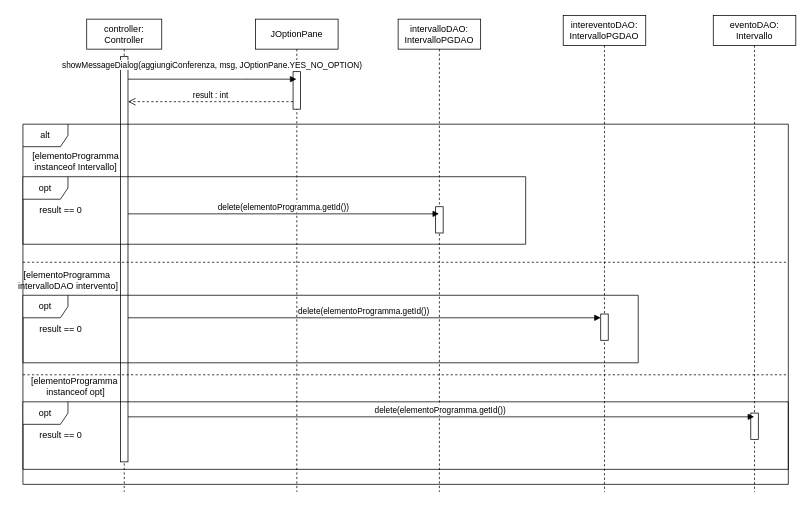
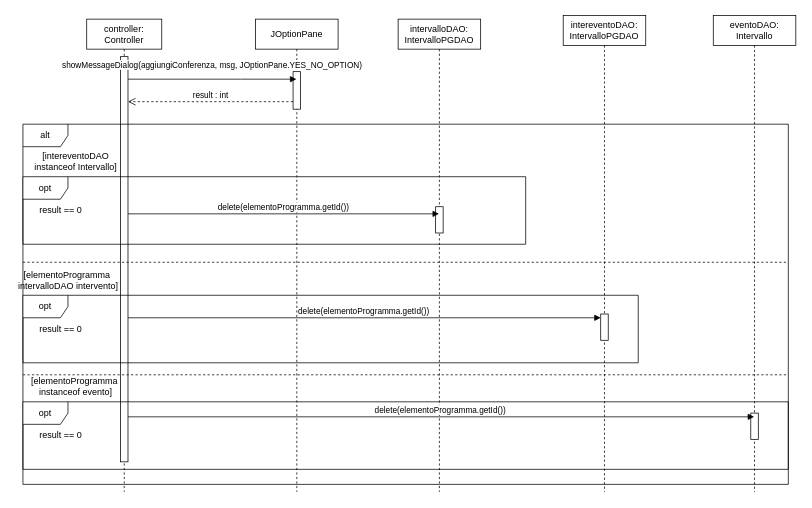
(76, 162) -> (76, 162)
(76, 387) -> (76, 387)
